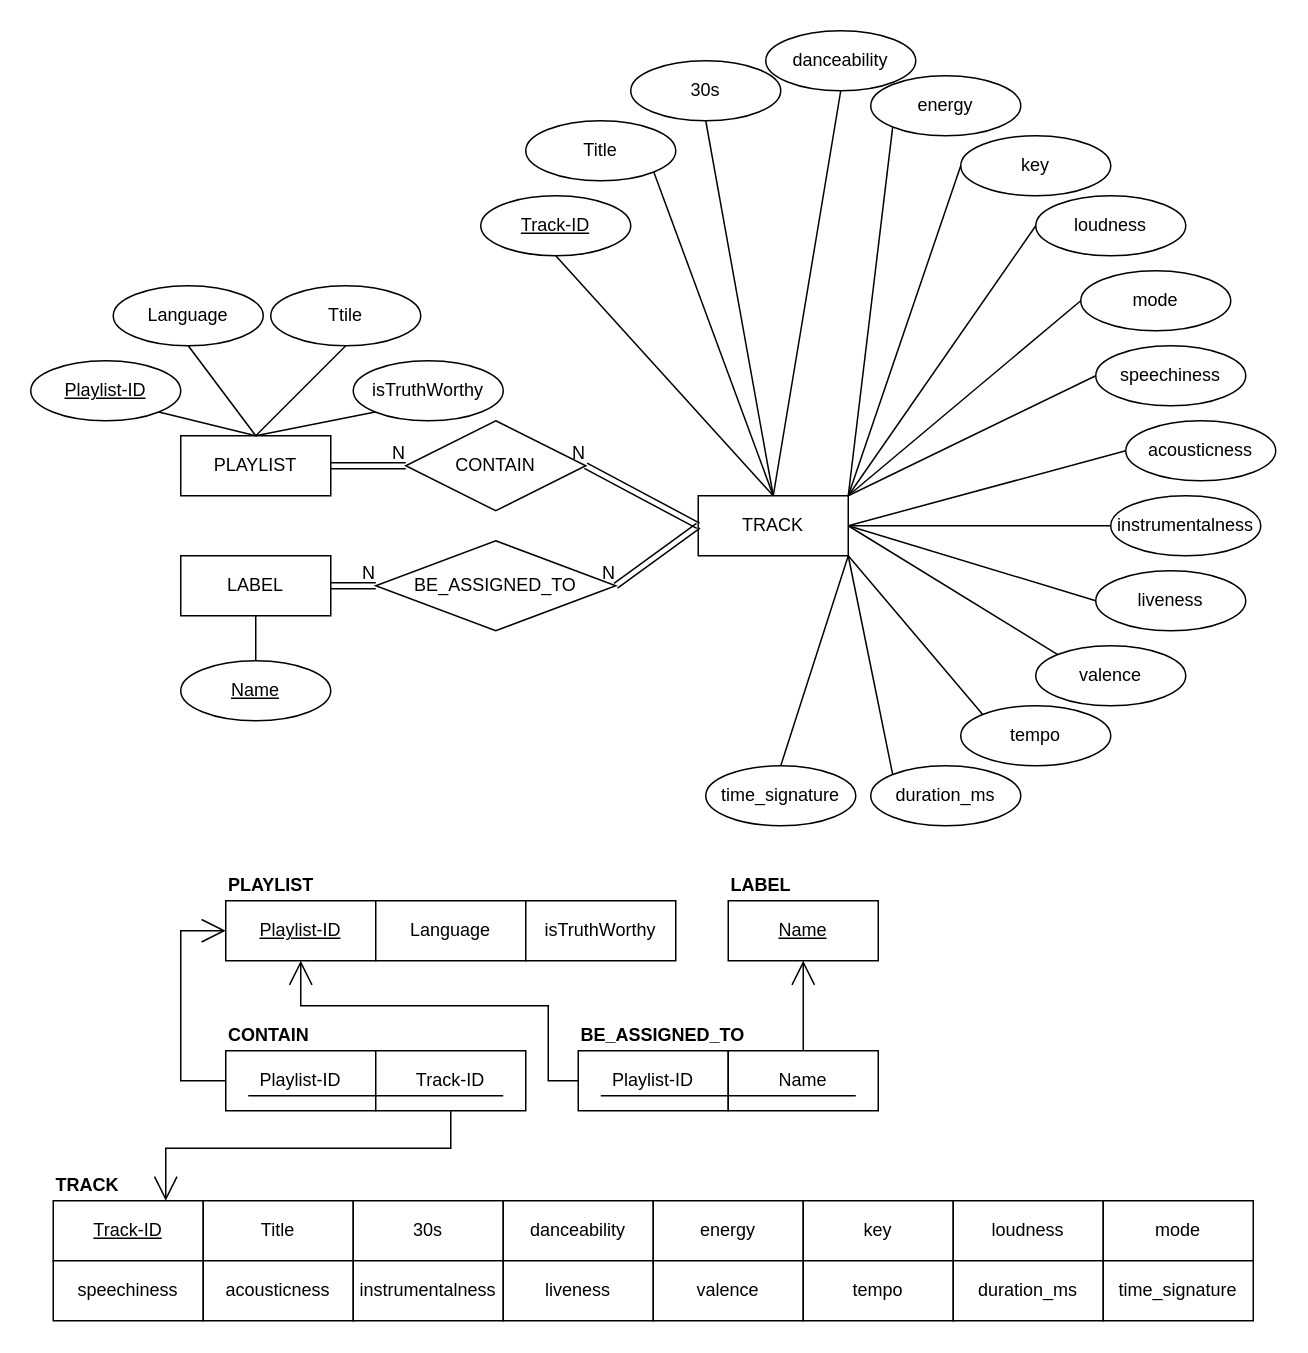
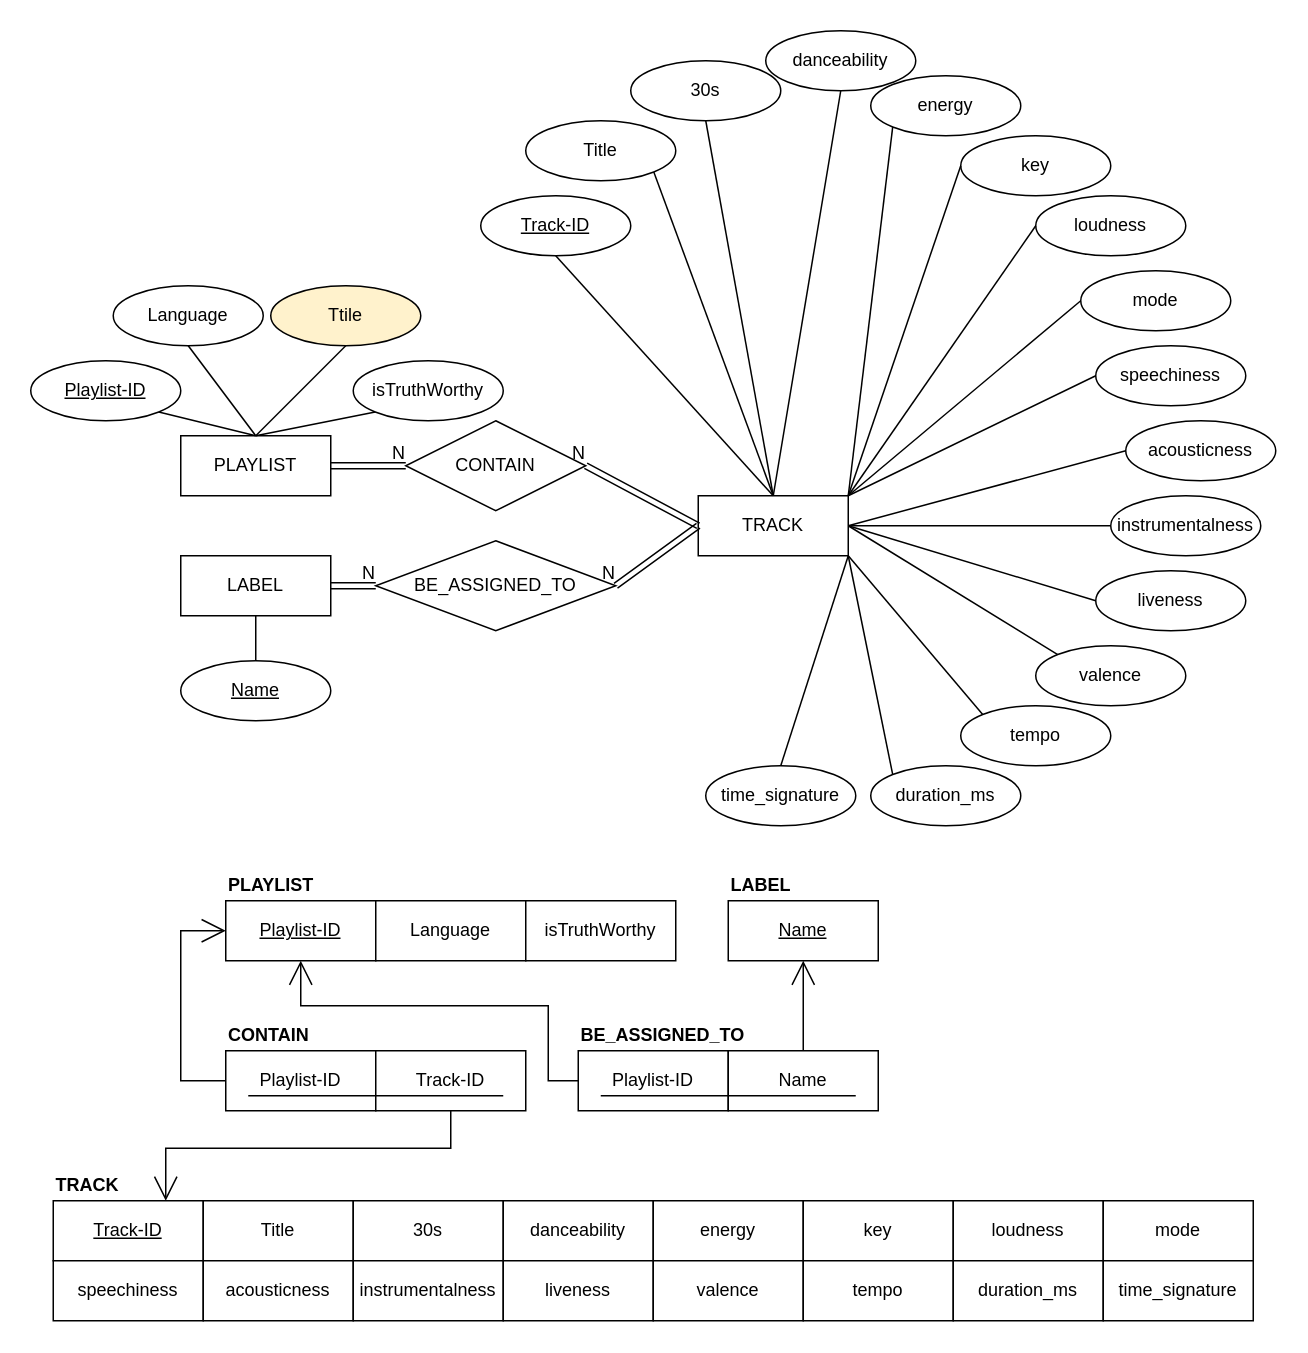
(346, 316) -> (346, 316)
